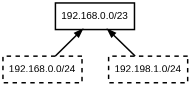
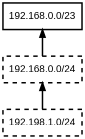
(124, 46) -> (42, 100)
